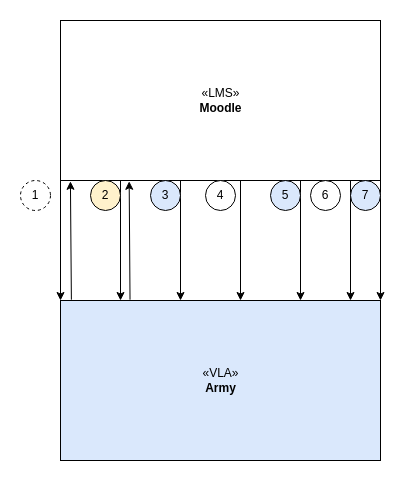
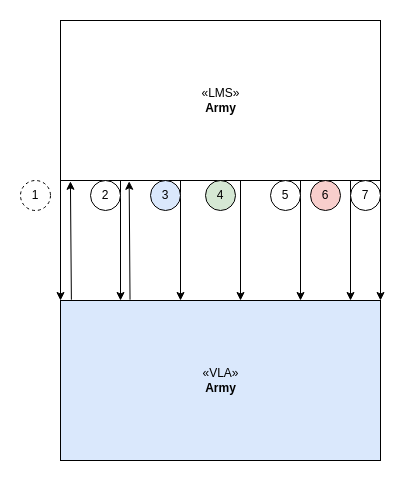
(221, 101) -> (221, 101)
(106, 196) -> (106, 196)
(221, 196) -> (221, 196)
(286, 196) -> (286, 196)
(326, 196) -> (326, 196)
(366, 196) -> (366, 196)
